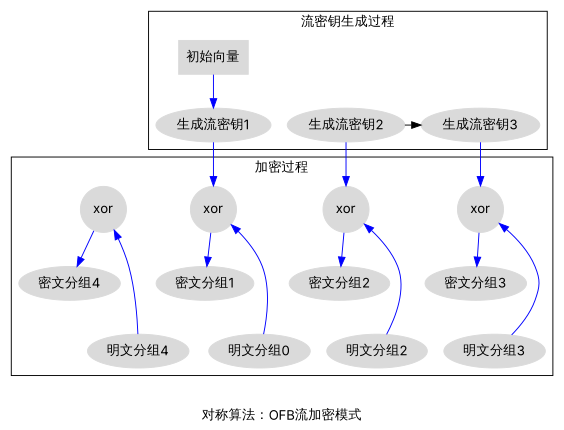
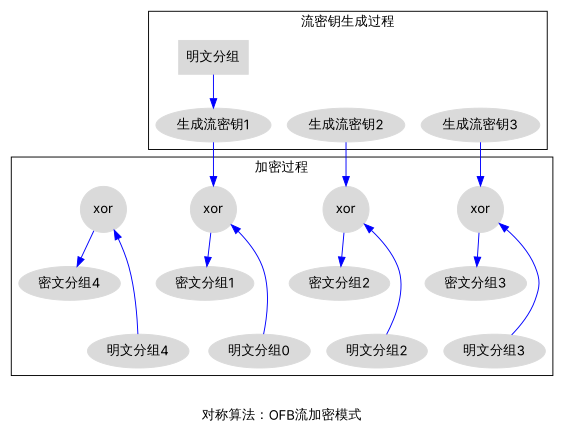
(213, 57) -> (213, 57)
(408, 125) -> none
